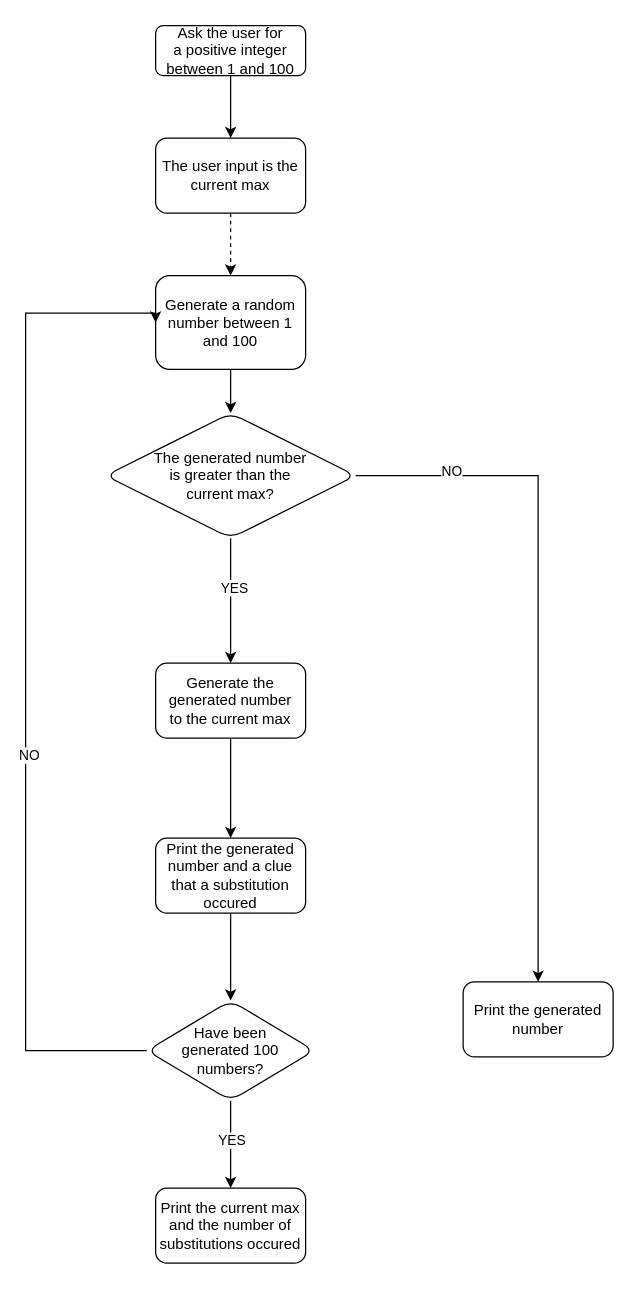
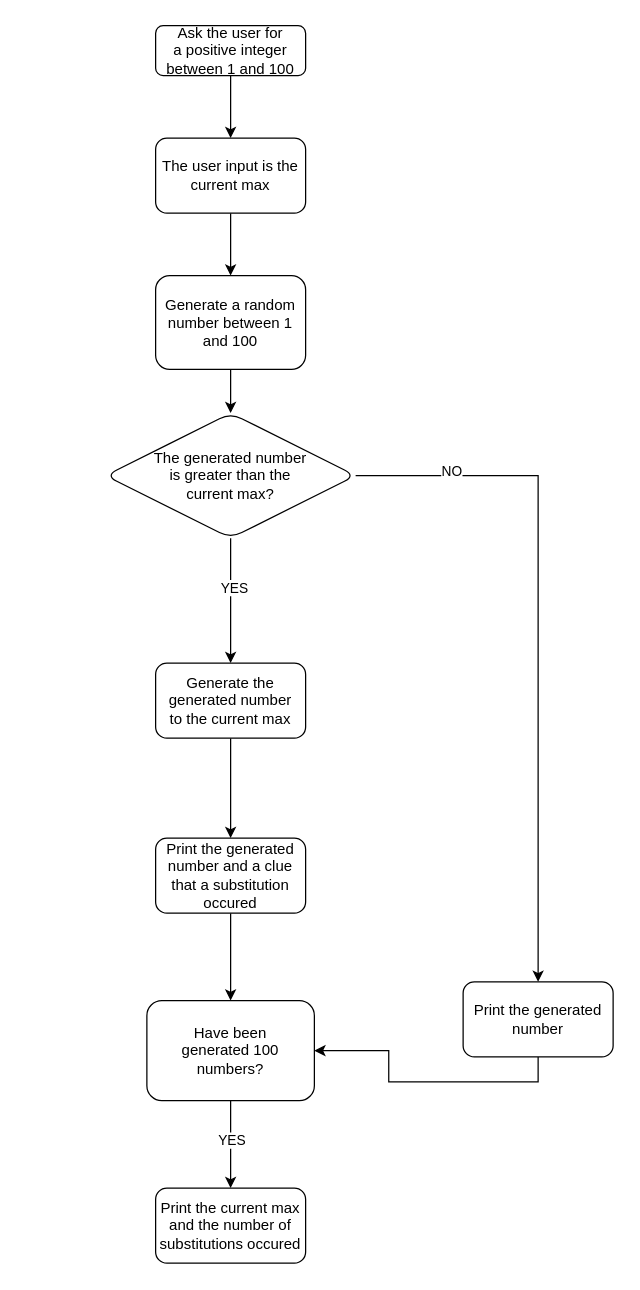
(231, 240) -> (231, 240)
(26, 677) -> none
(231, 1051) -> (231, 1051)
none -> (428, 1082)
